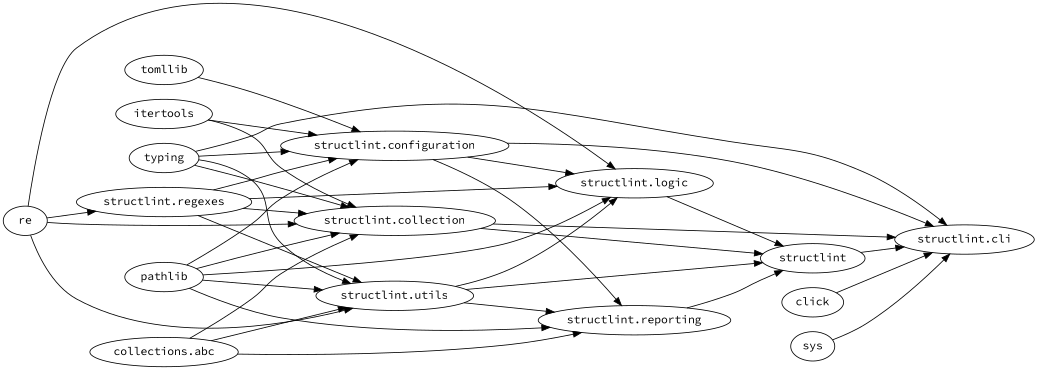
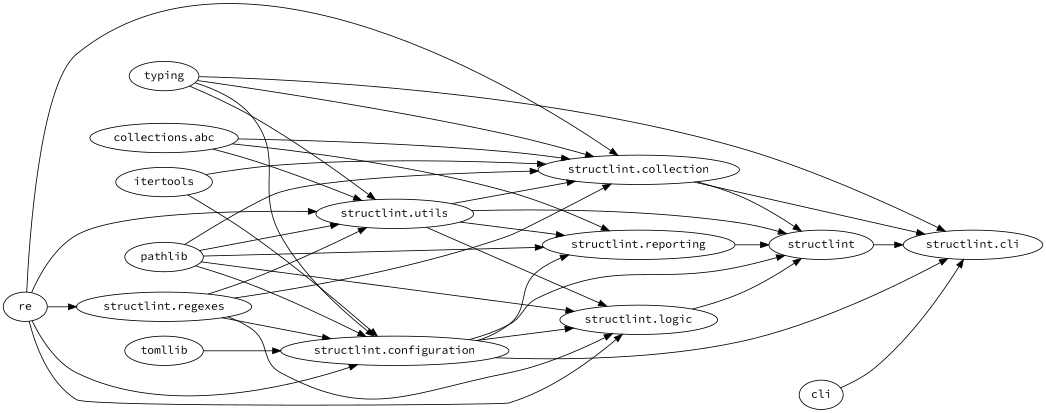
none -> (498, 195)
none -> (615, 276)
(813, 302) -> none
(813, 346) -> (821, 395)
none -> (178, 395)
